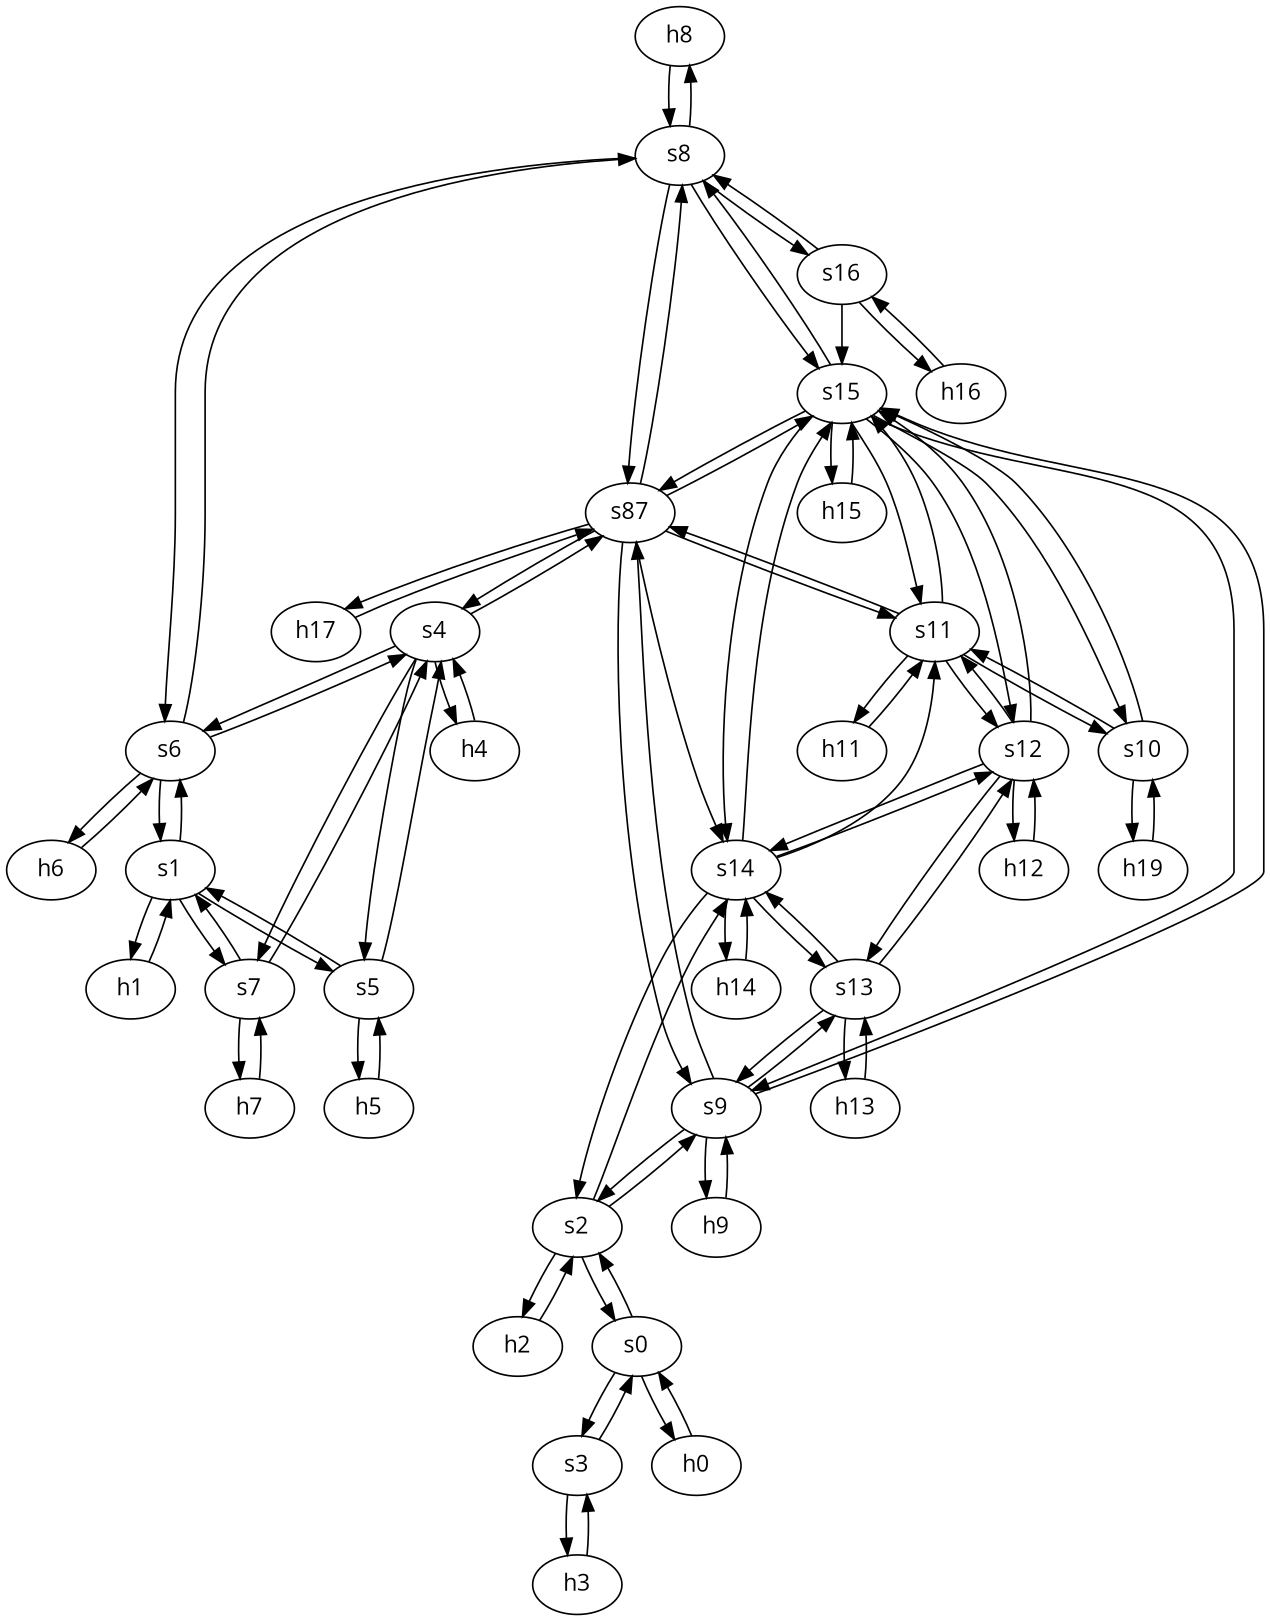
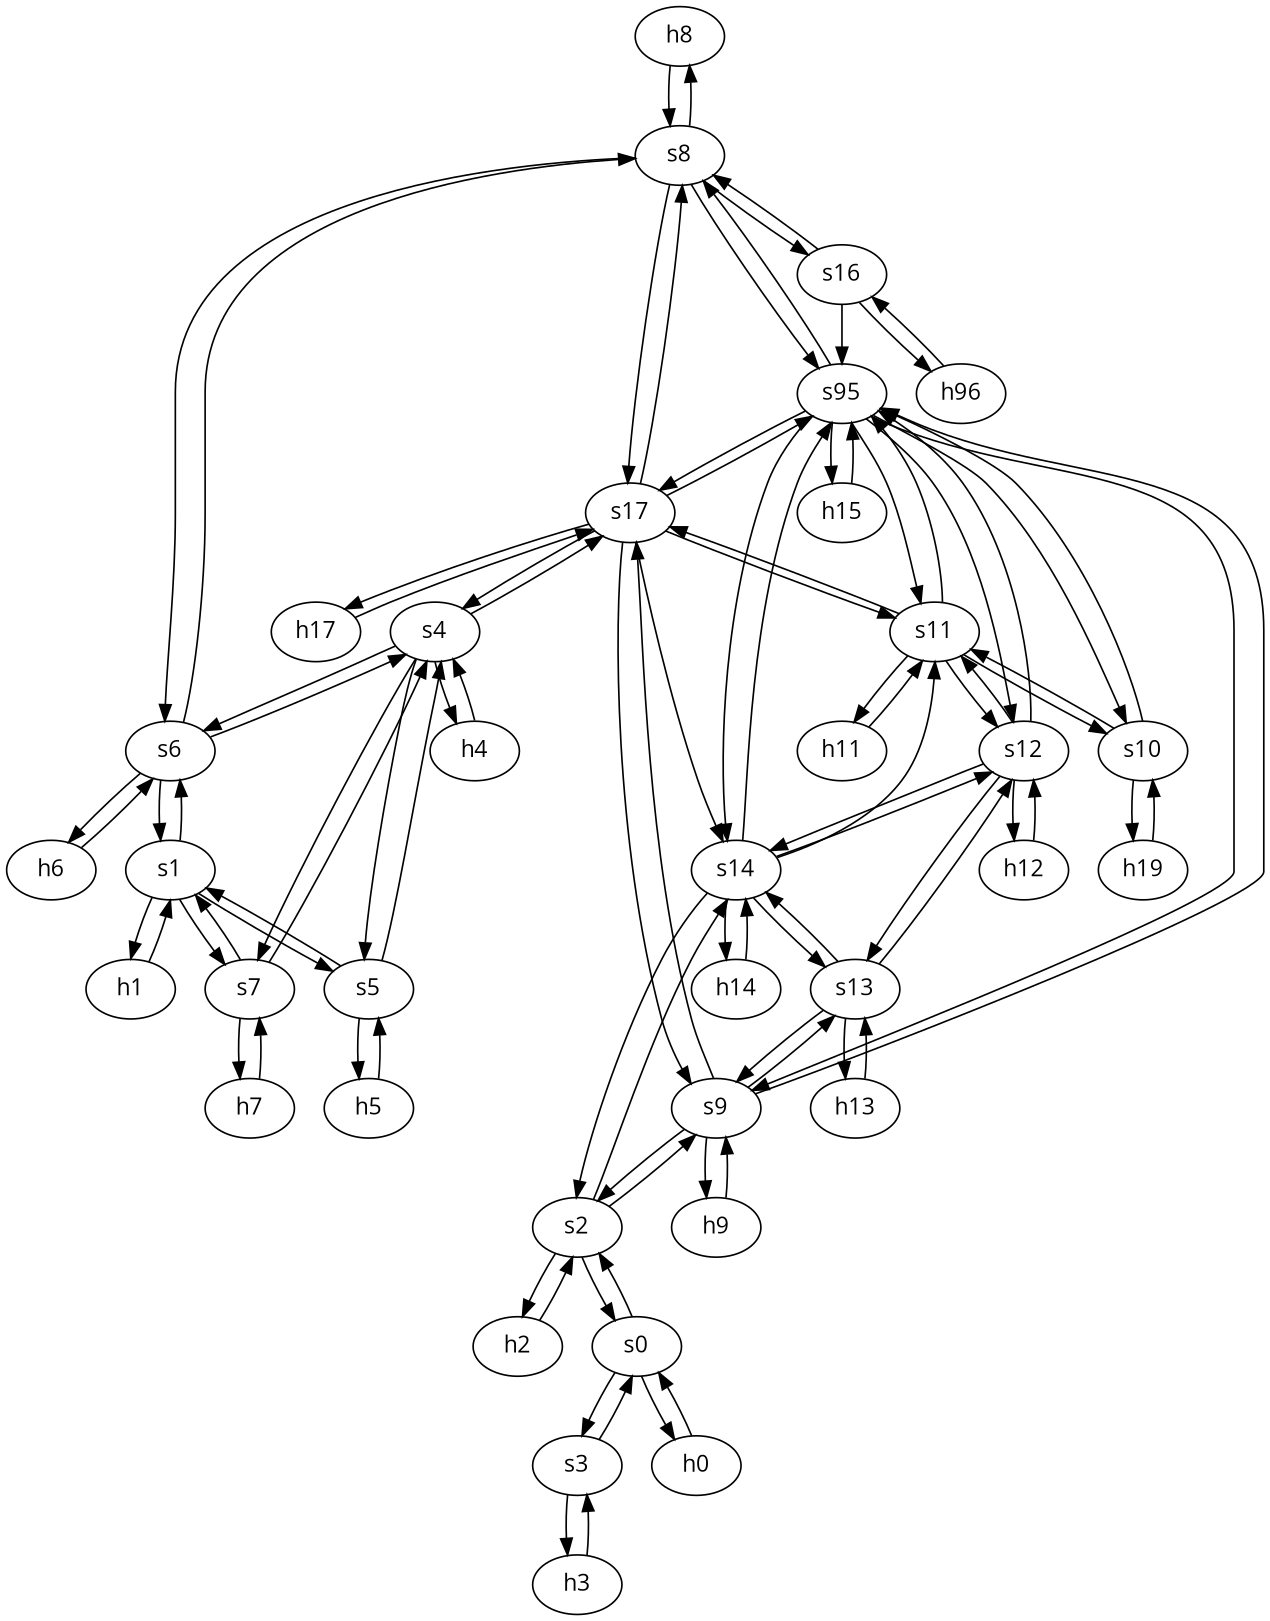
(842, 394) -> (842, 394)
(961, 394) -> (961, 394)
(630, 513) -> (630, 513)
